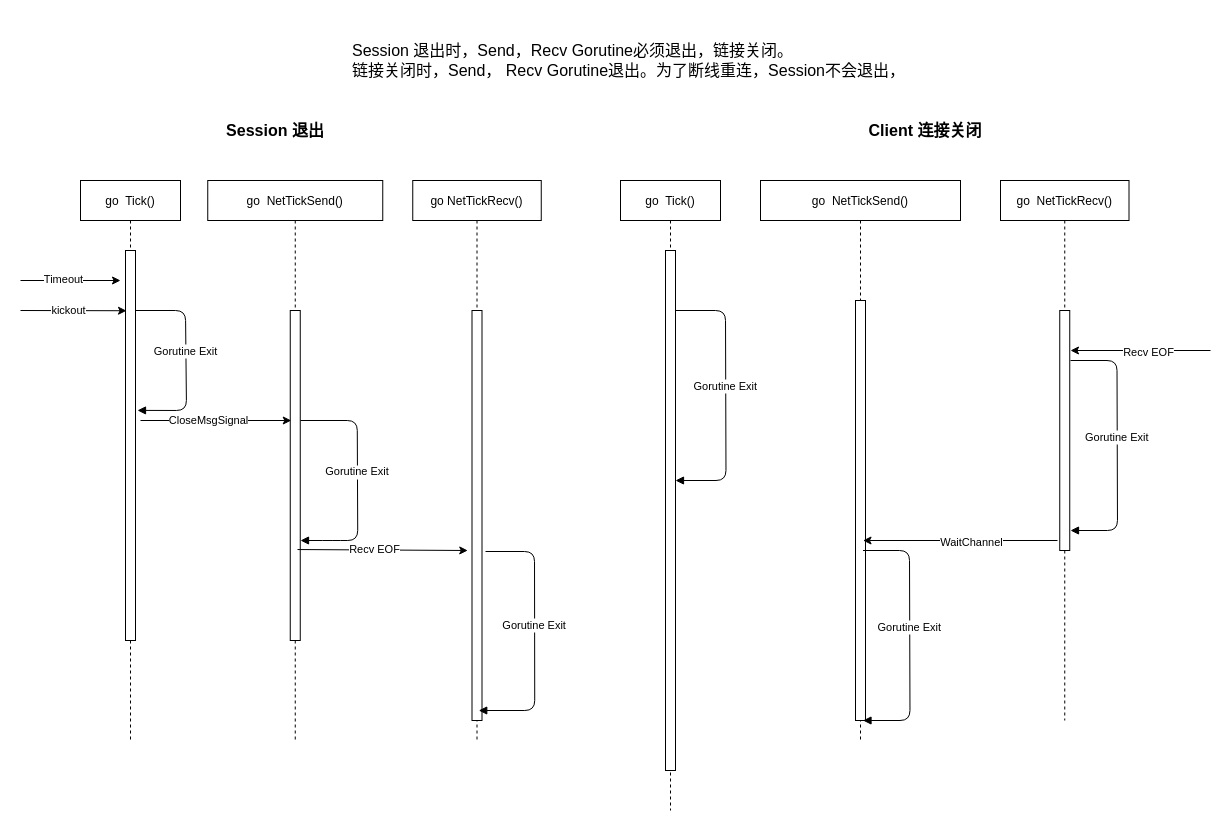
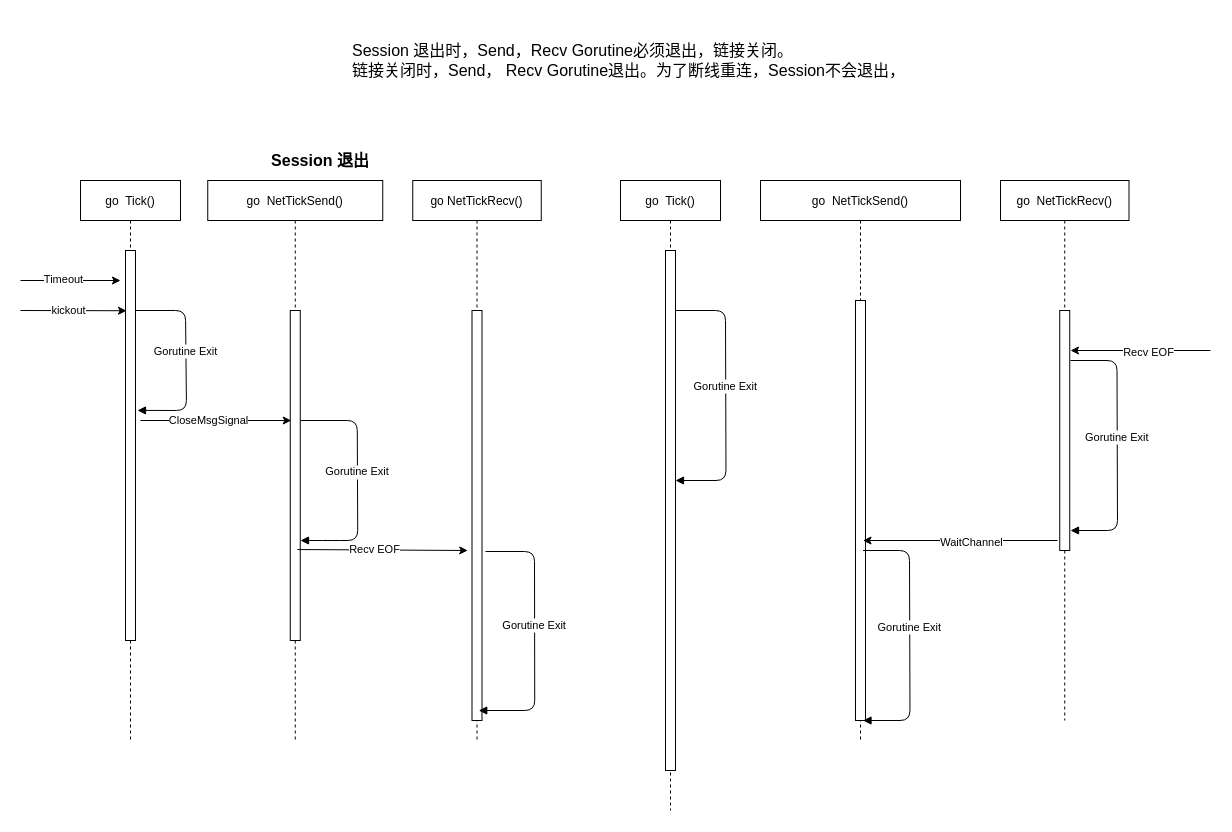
(276, 131) -> (321, 161)
(926, 131) -> none
